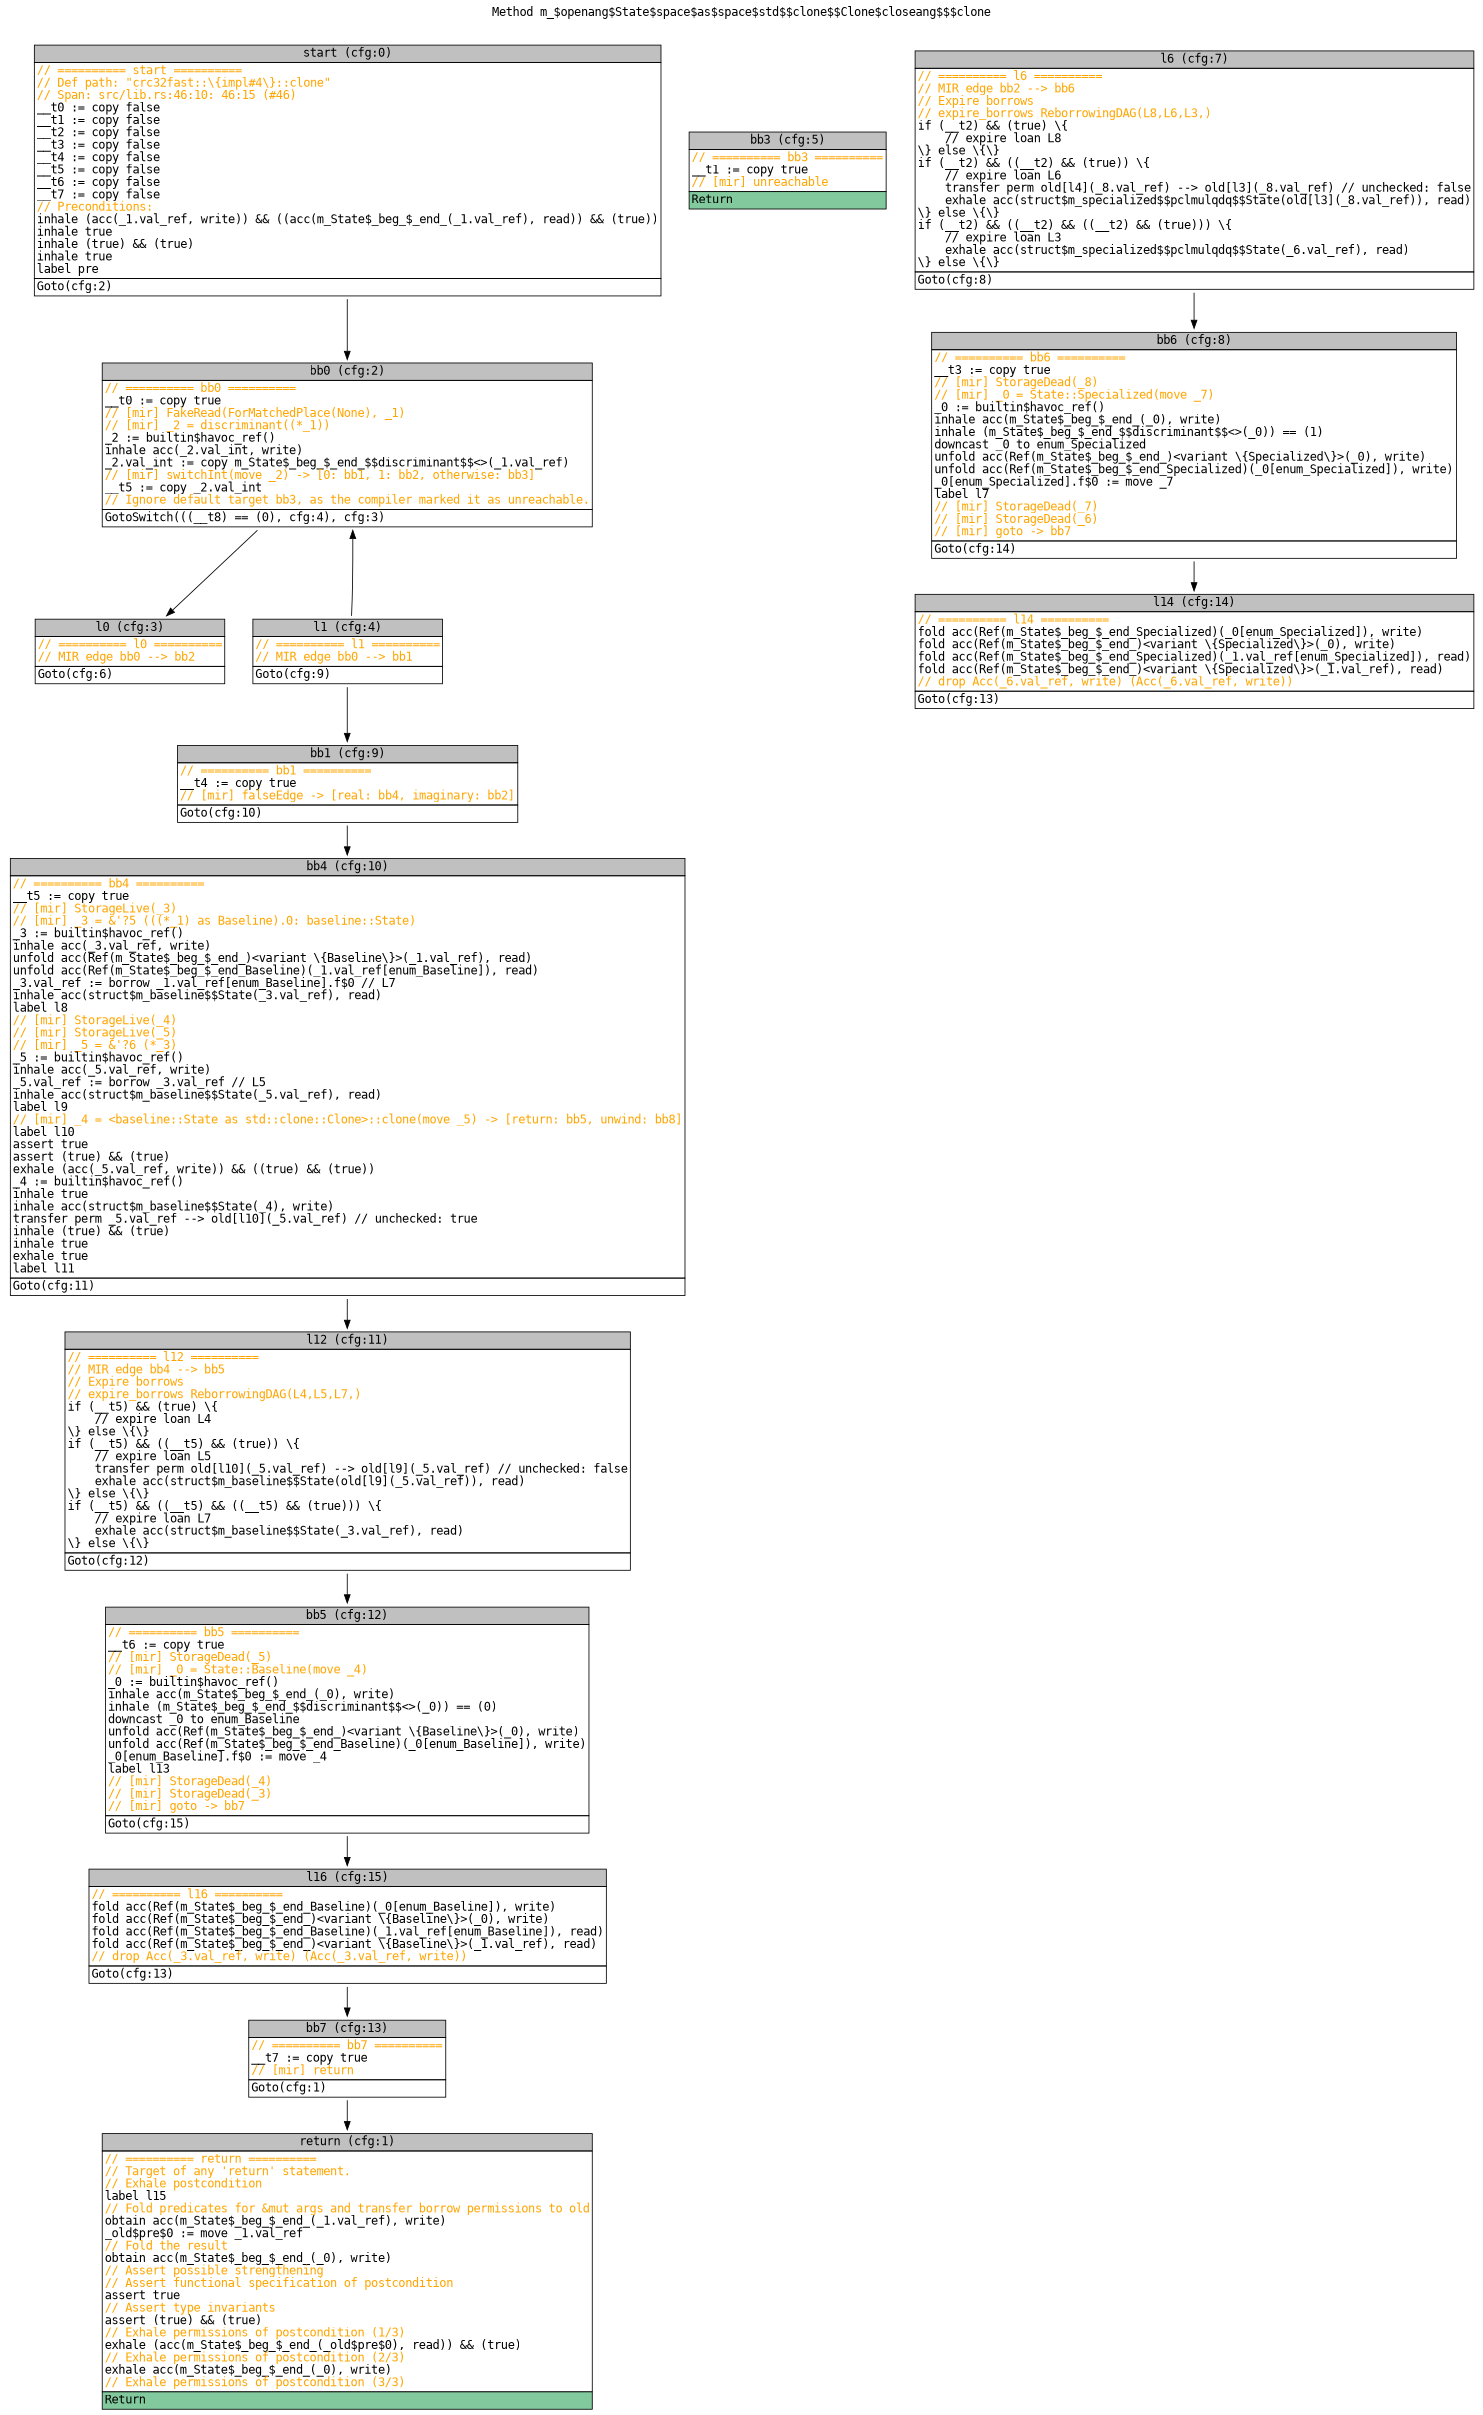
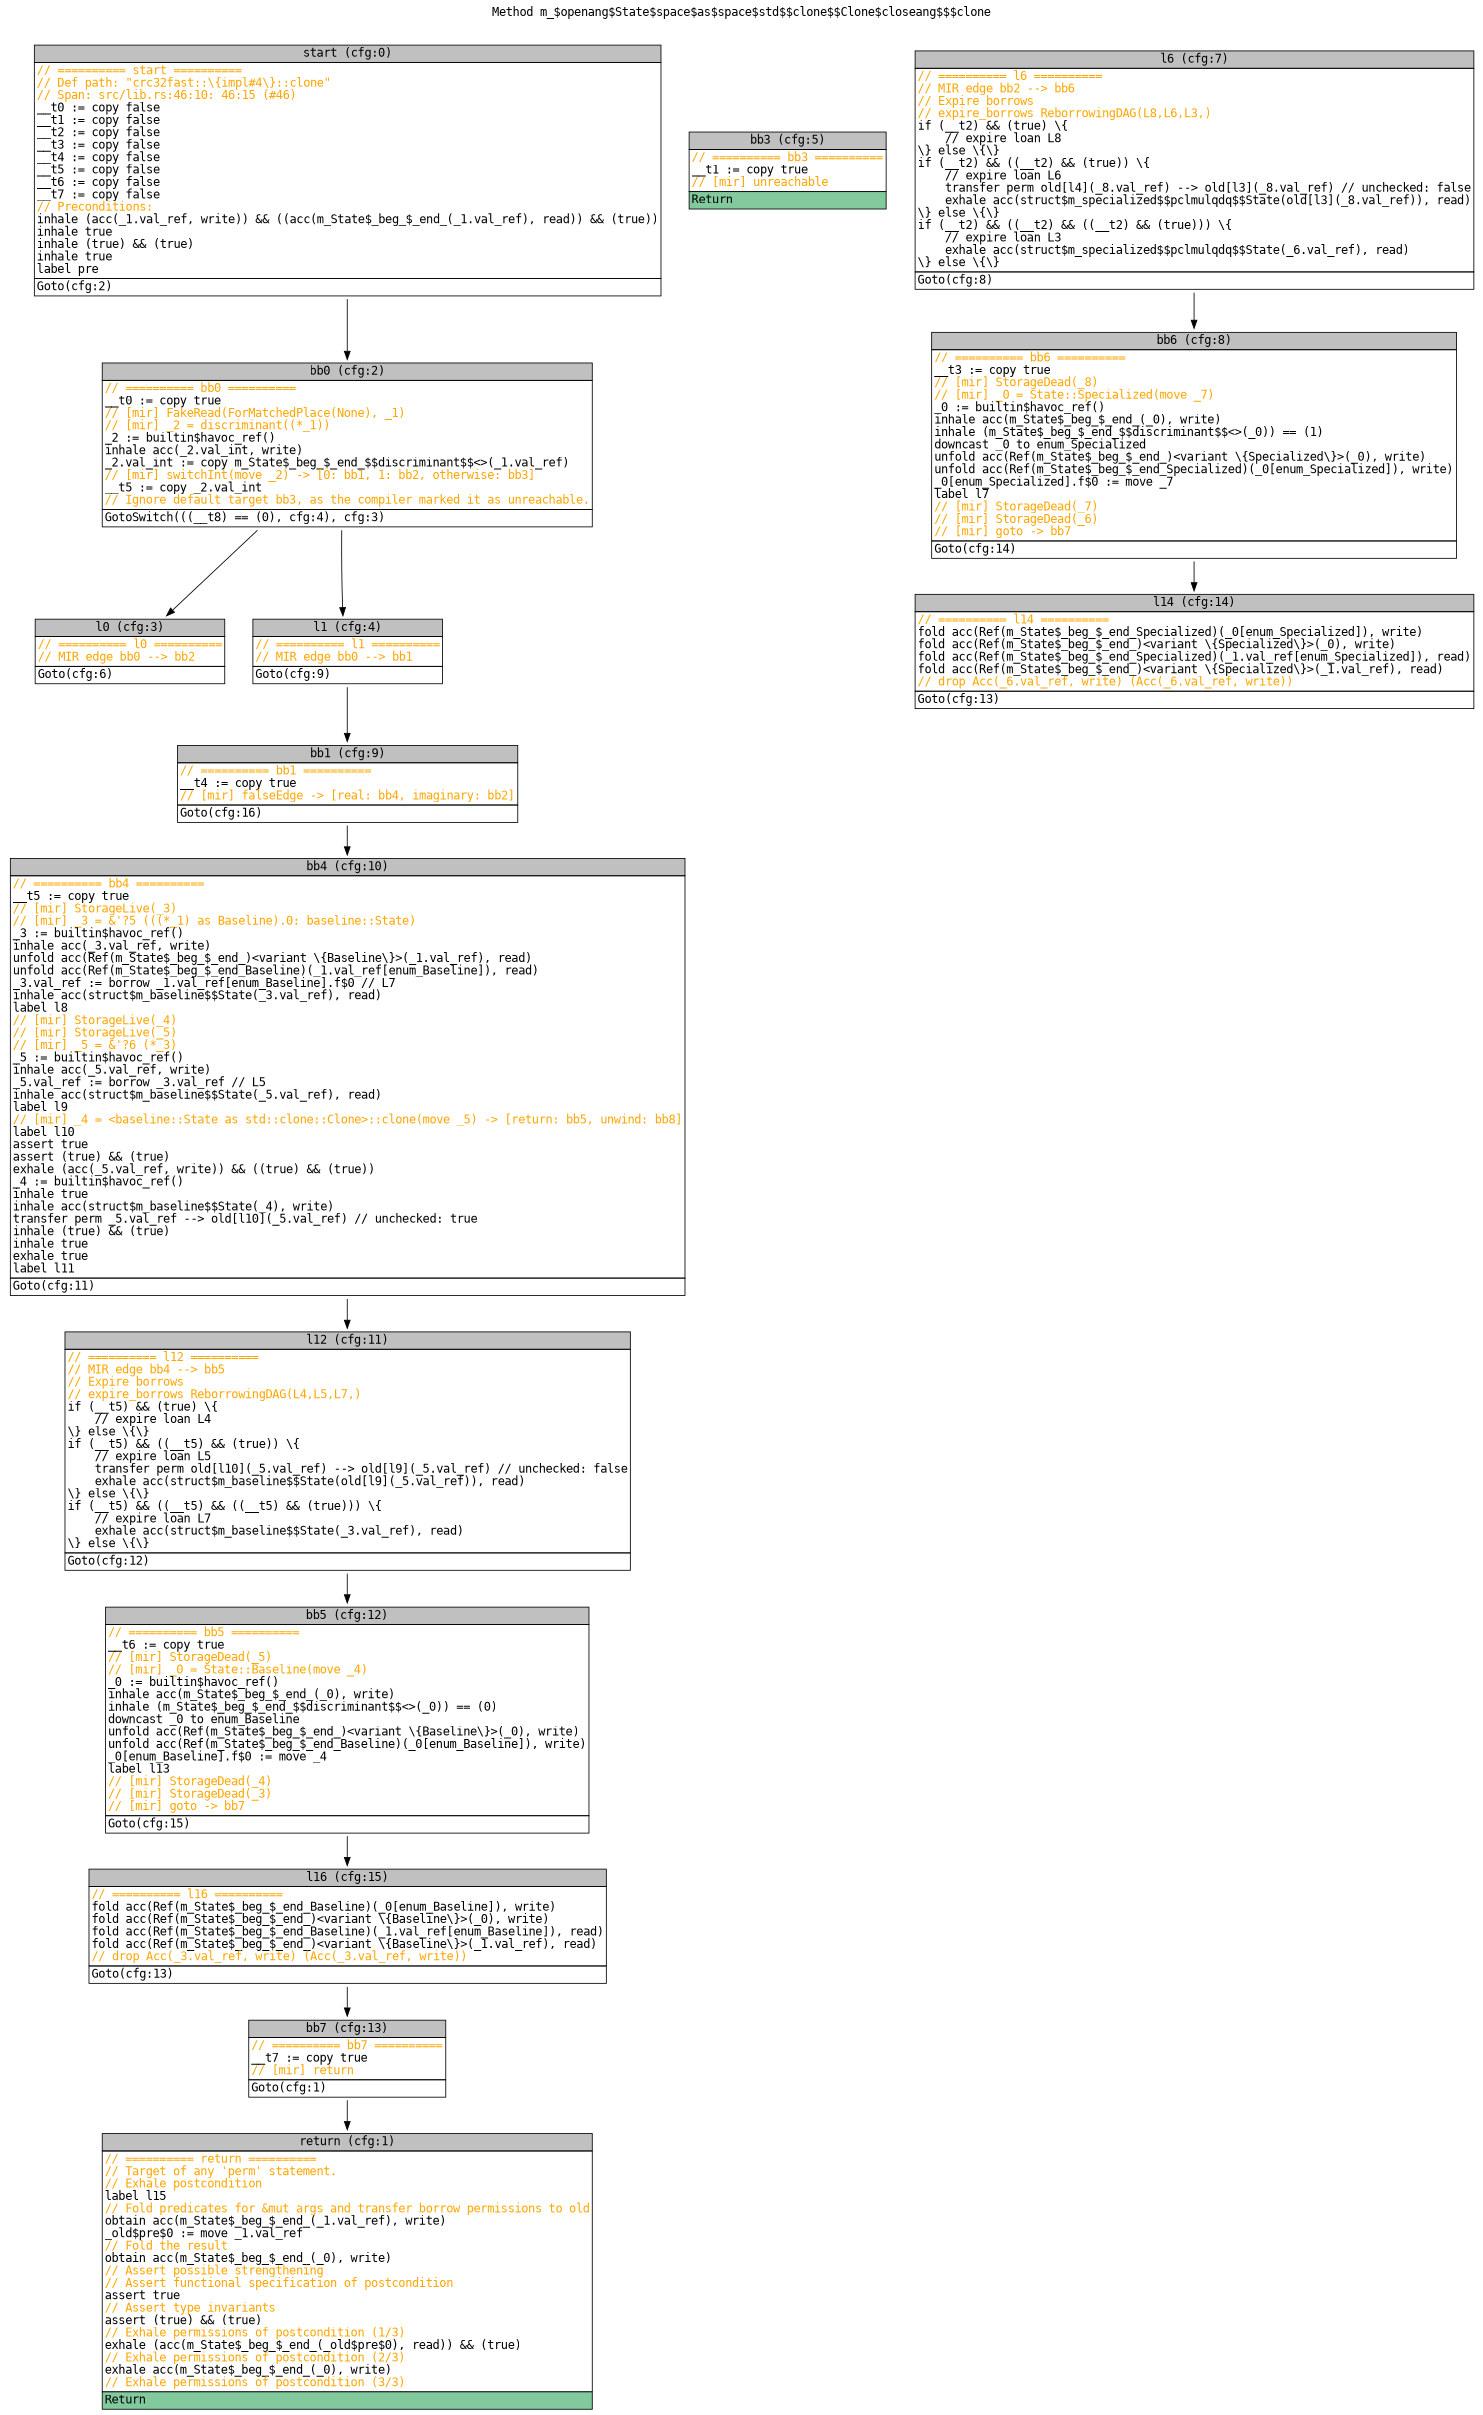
(353, 577) -> (342, 569)
(221, 813) -> (221, 813)
(228, 2172) -> (221, 2172)
